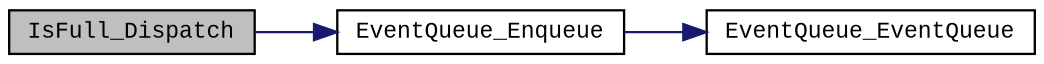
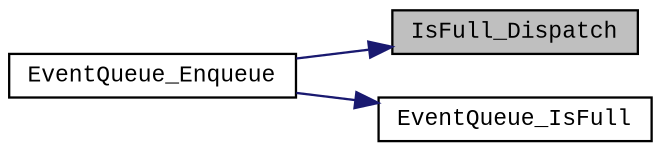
(285, 32) -> (332, 54)
(871, 32) -> (515, 119)
